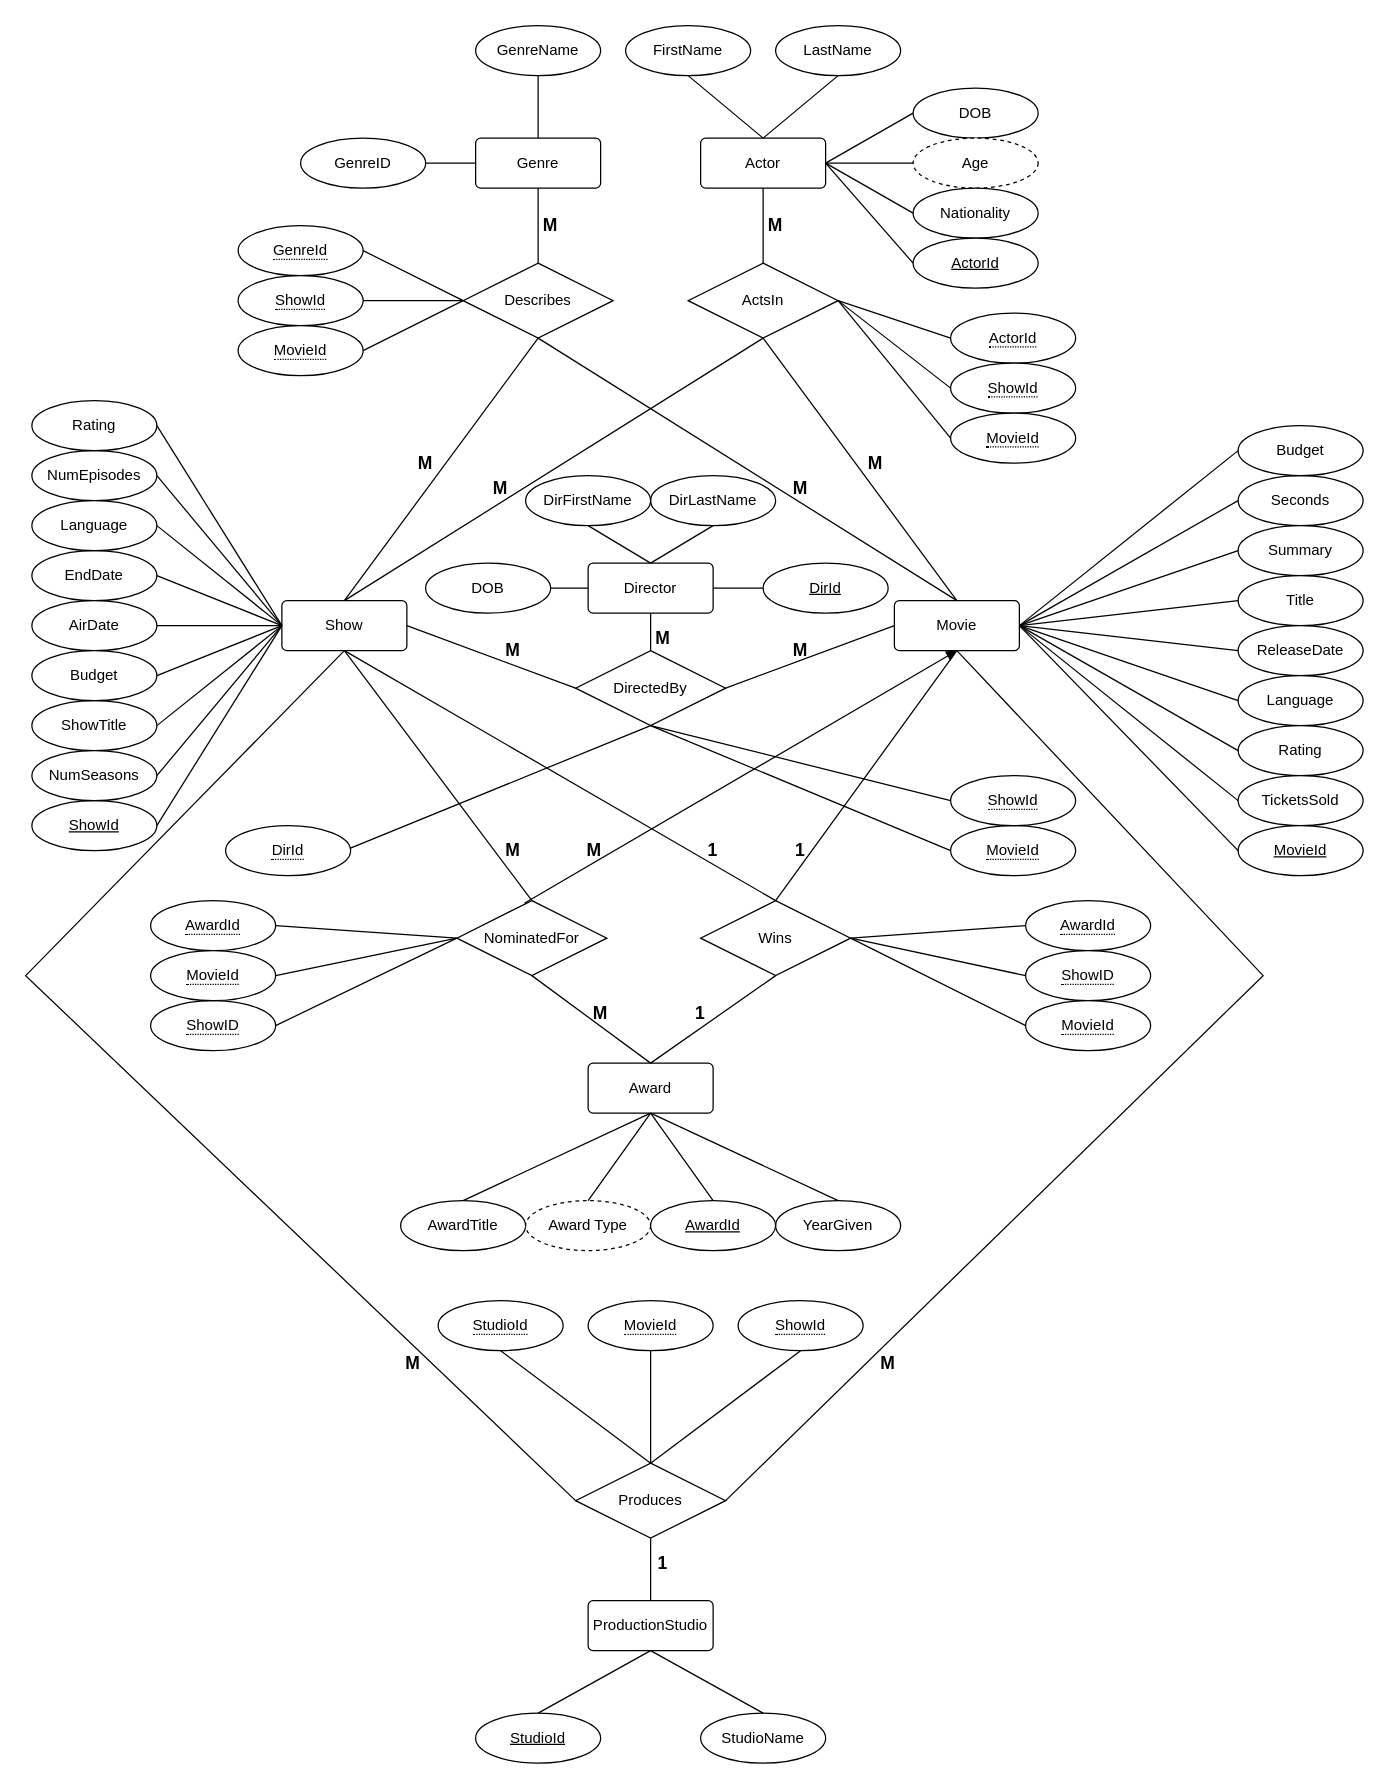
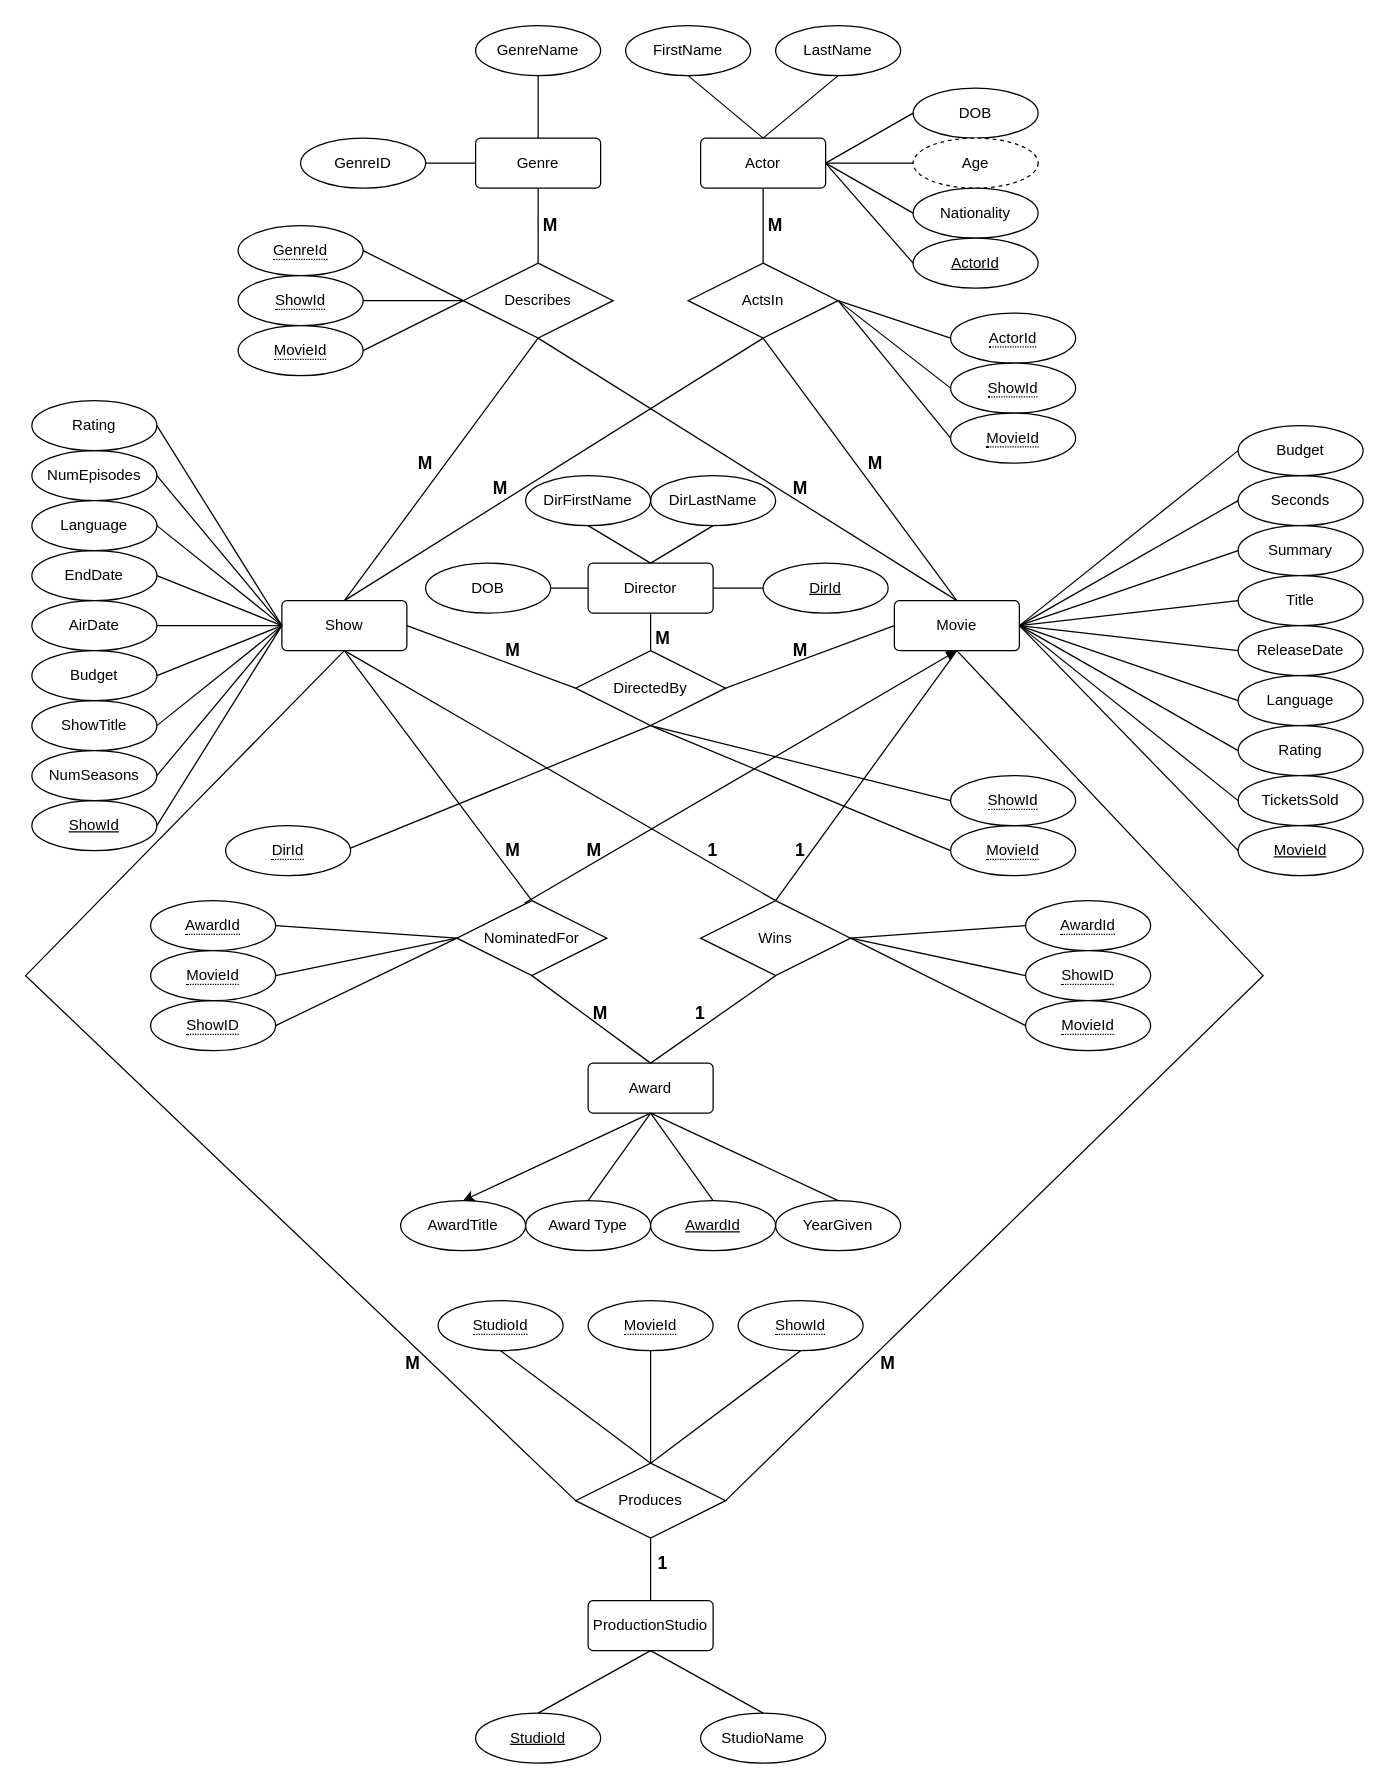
(469, 1198) -> (472, 1196)
(588, 1226) -> (588, 1226)
